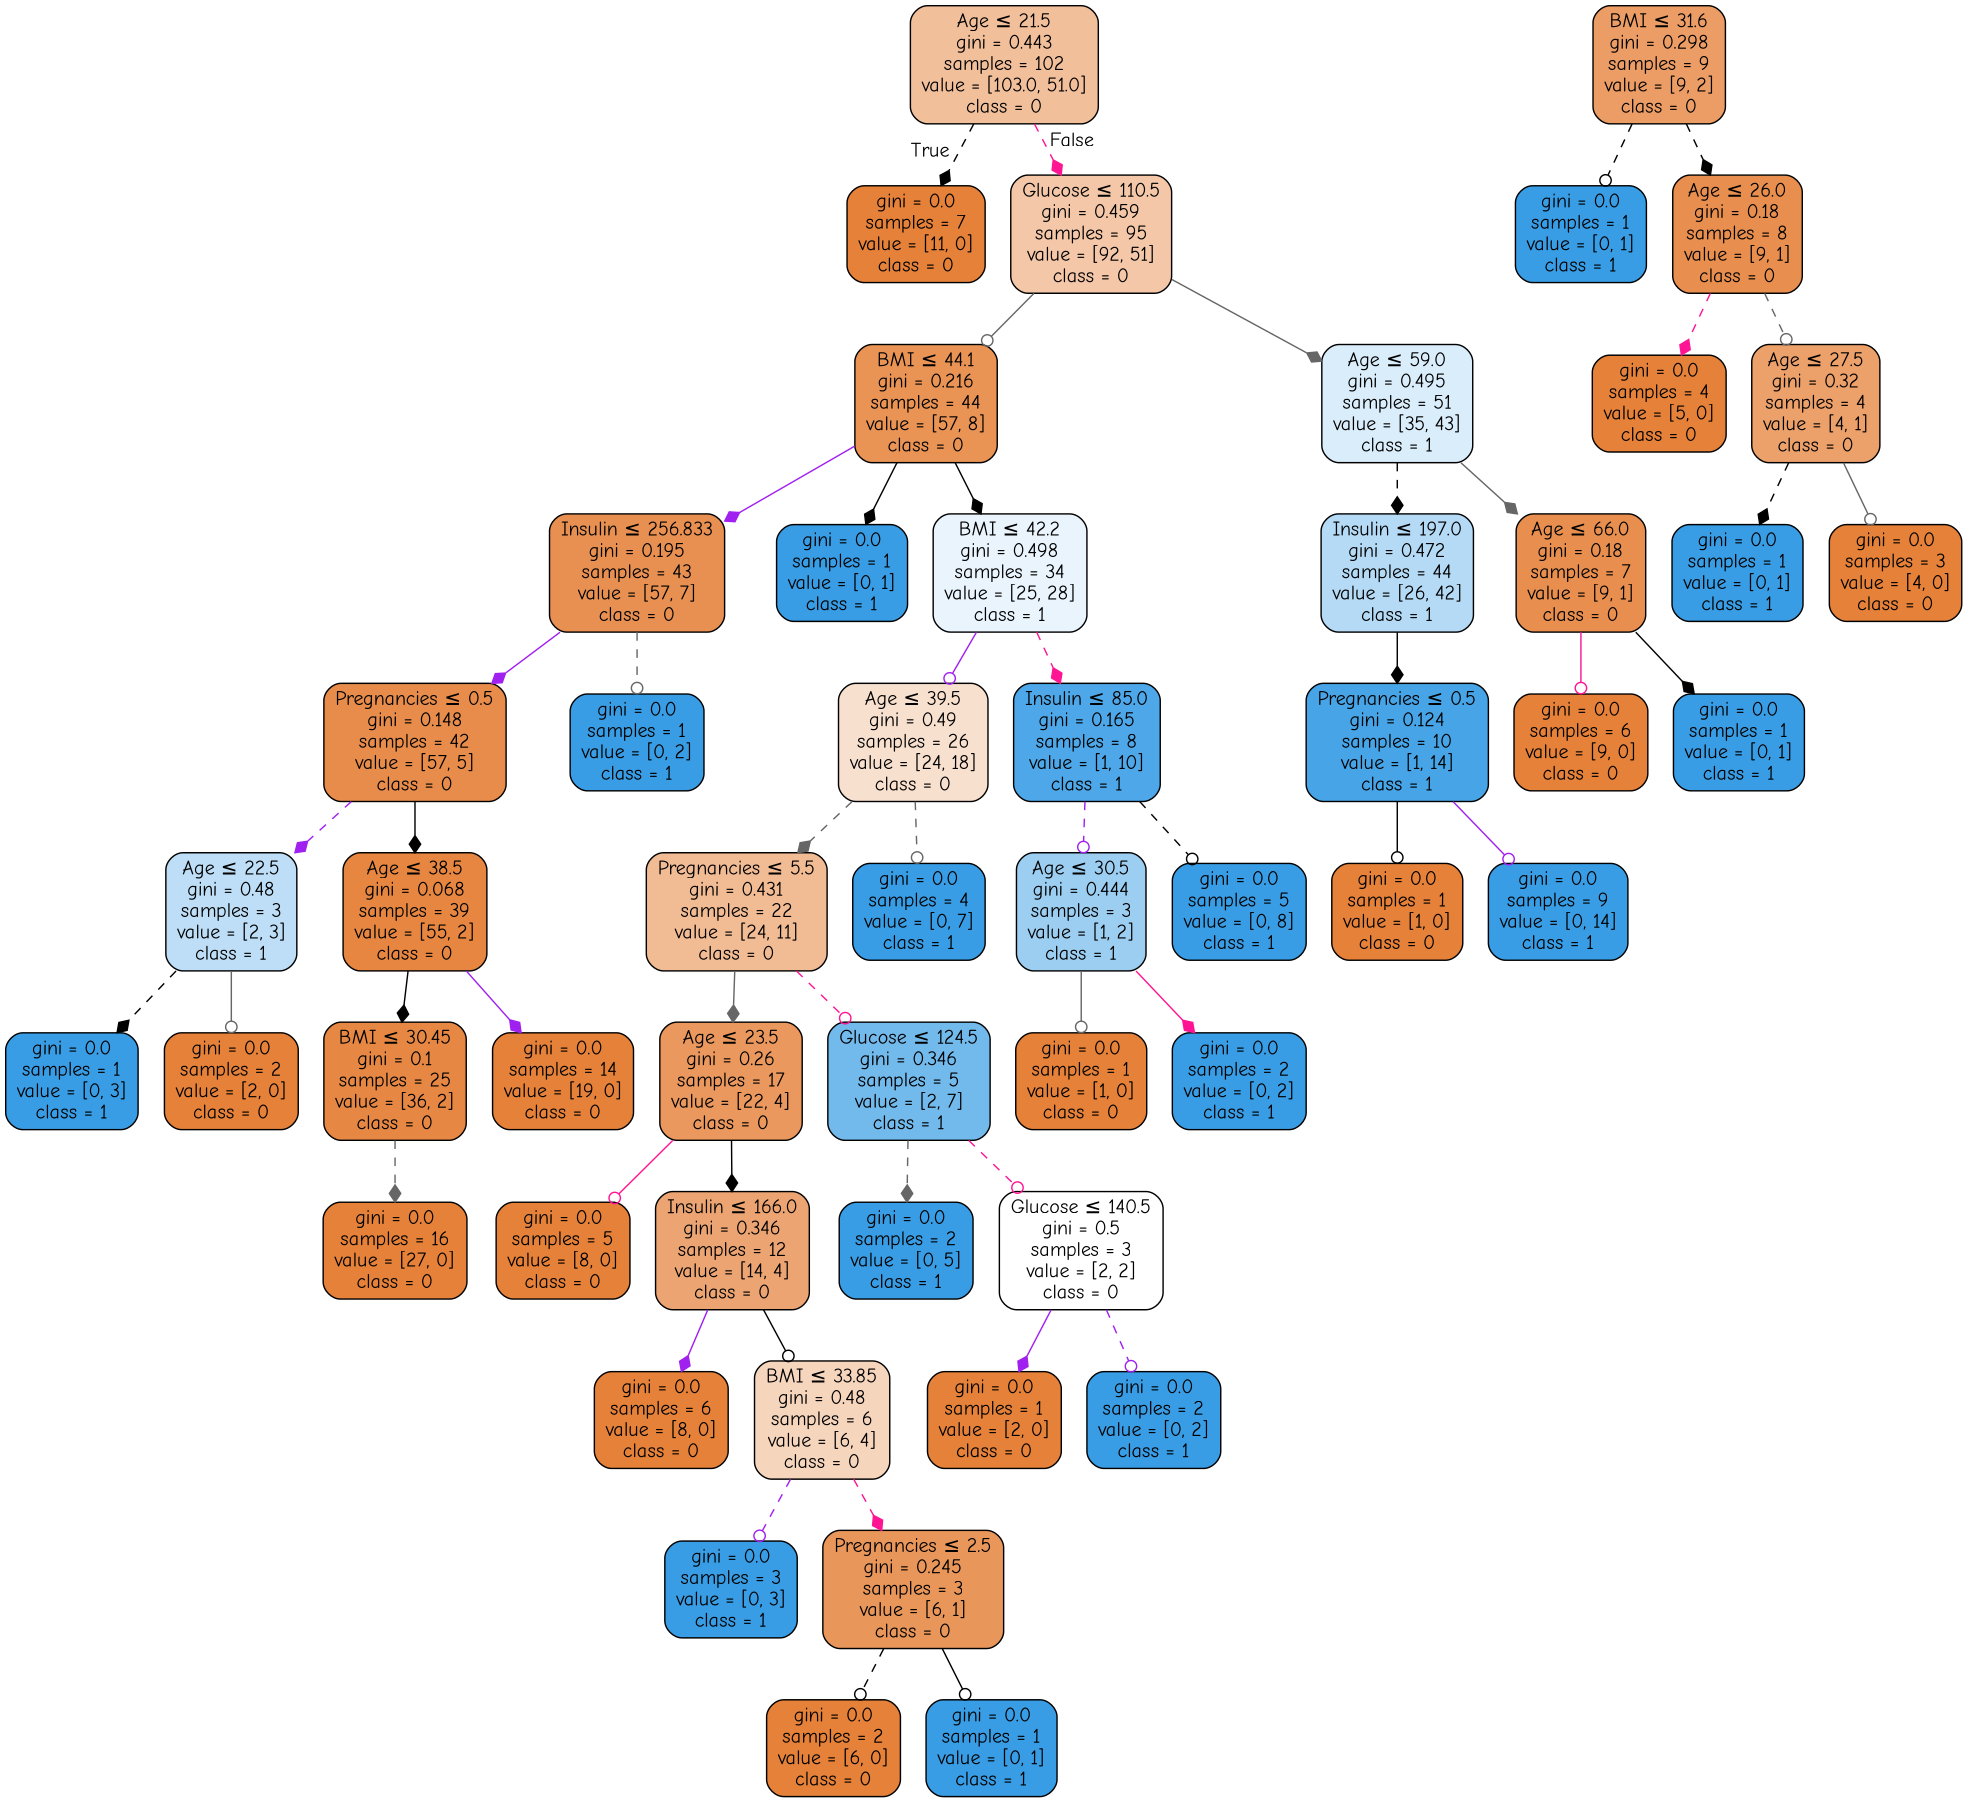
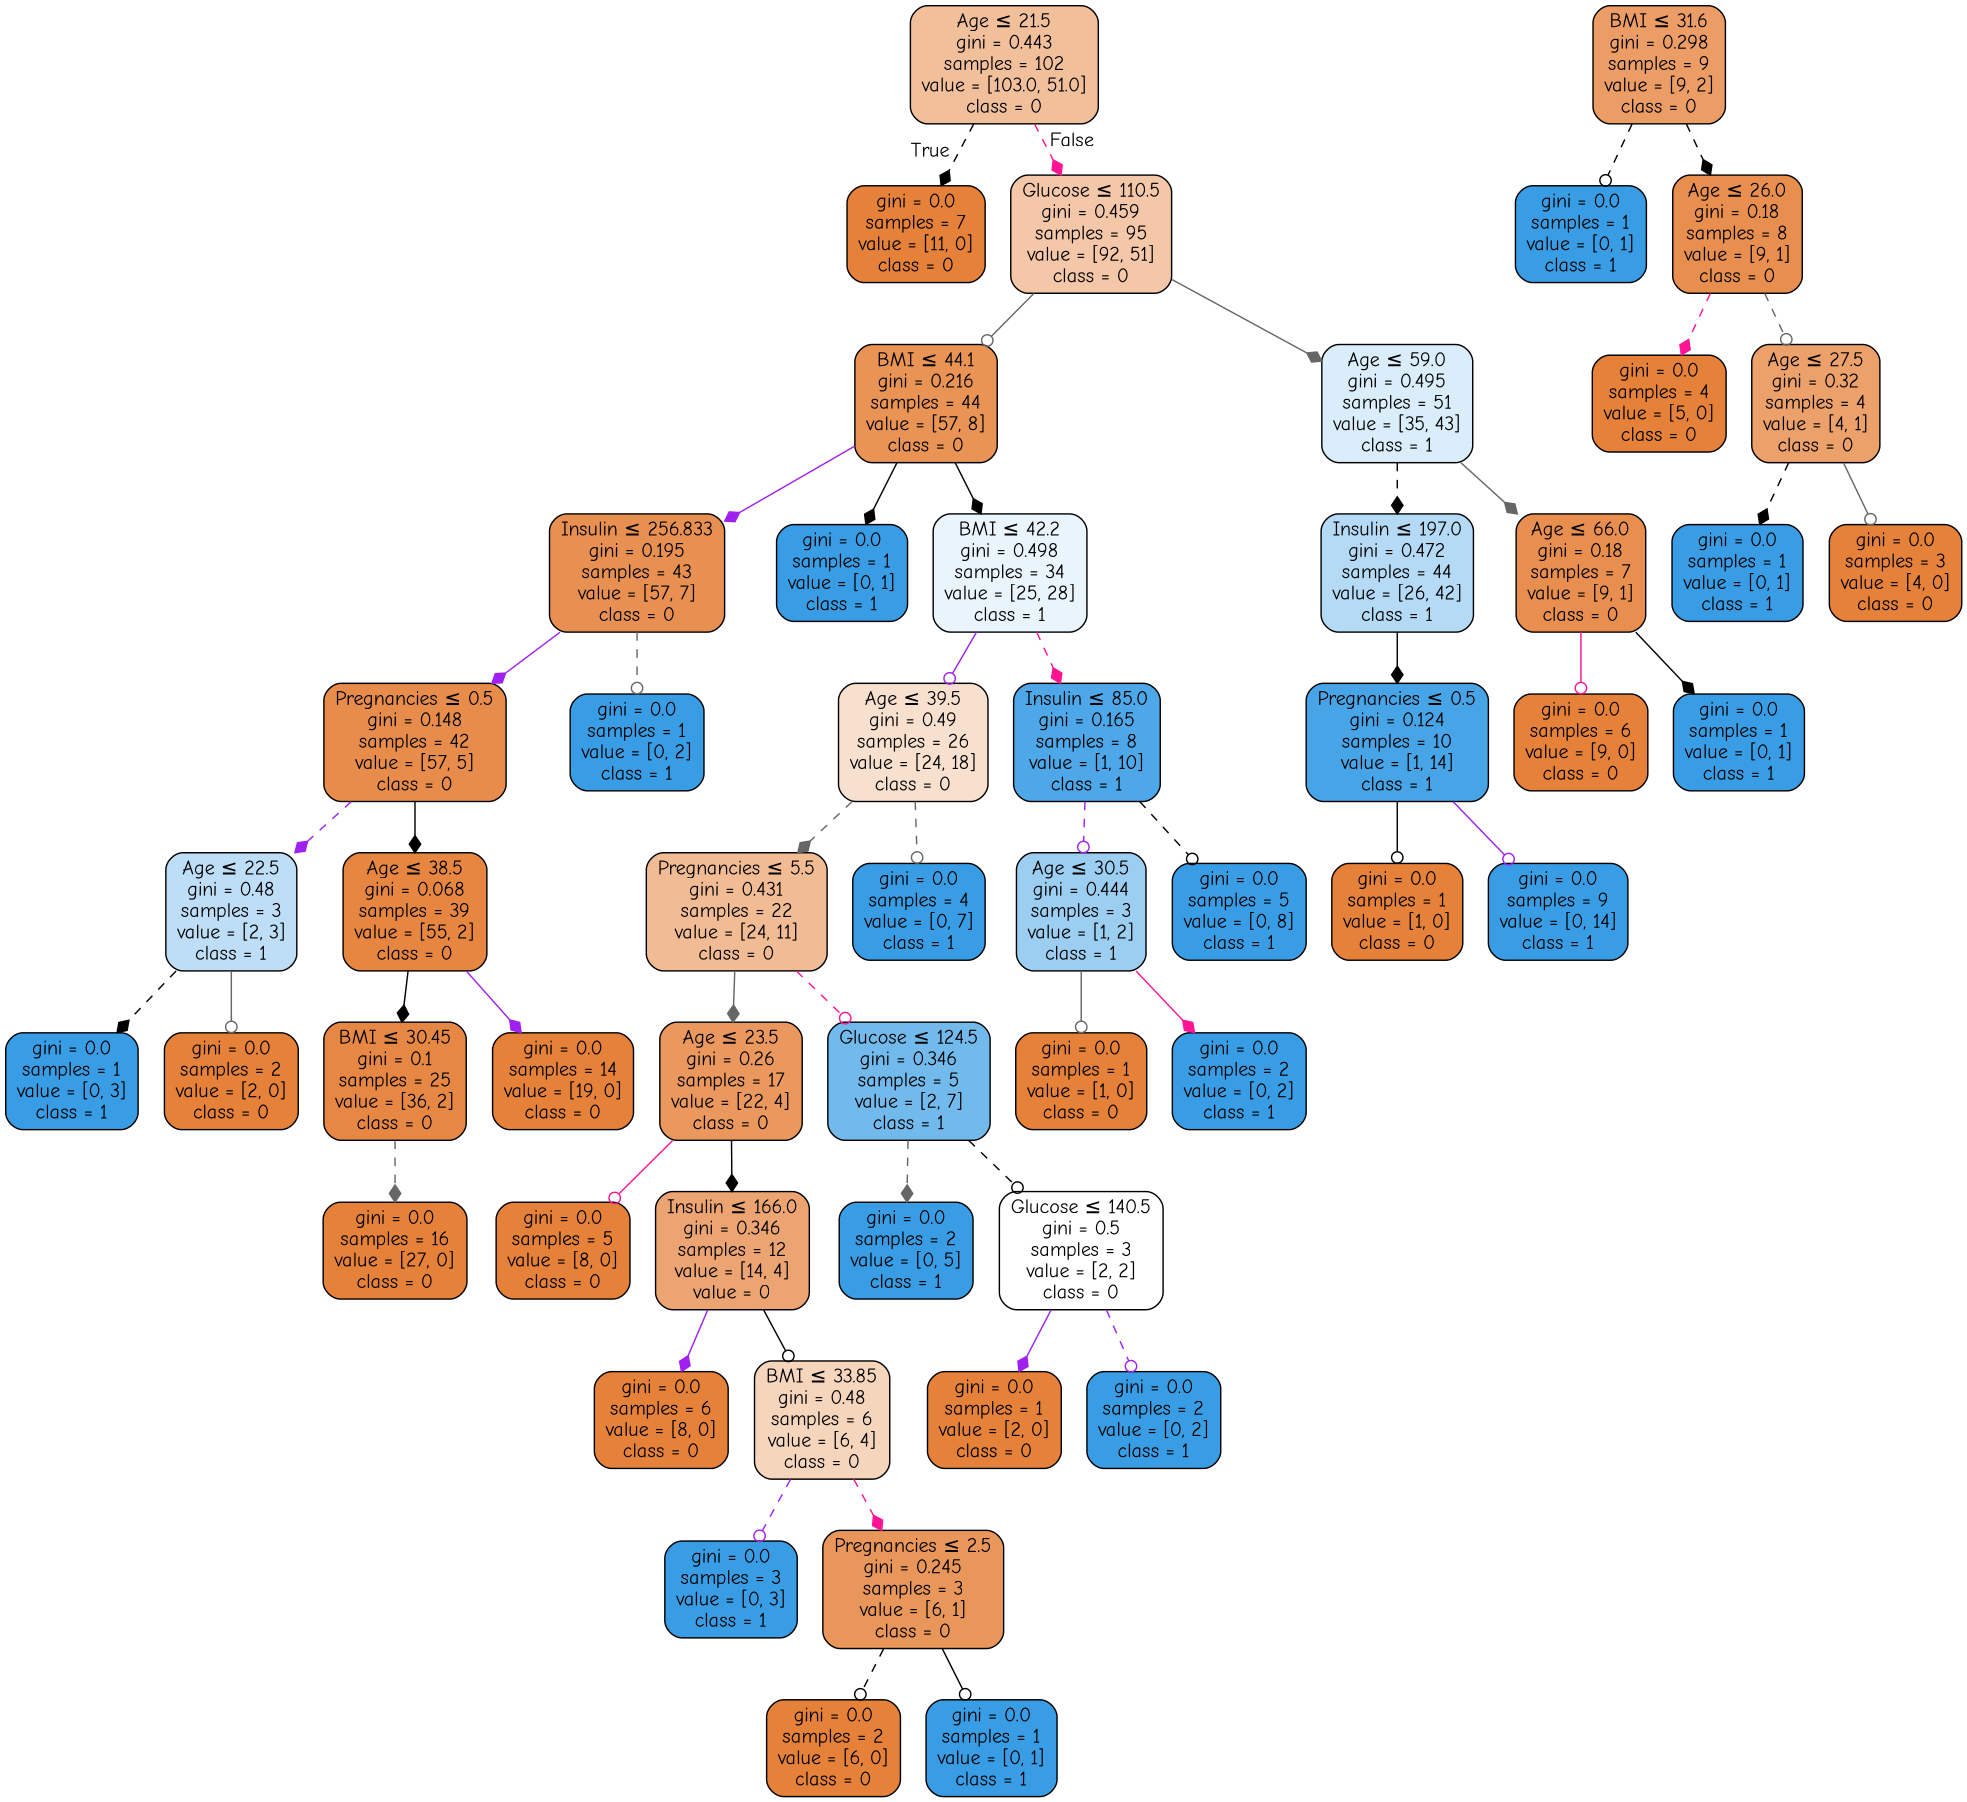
(991, 1162) -> (991, 1162)
(732, 1293) -> (732, 1293)
